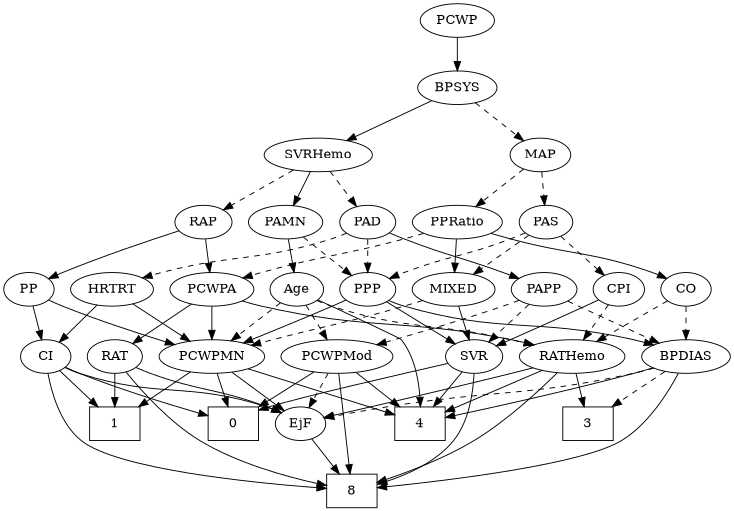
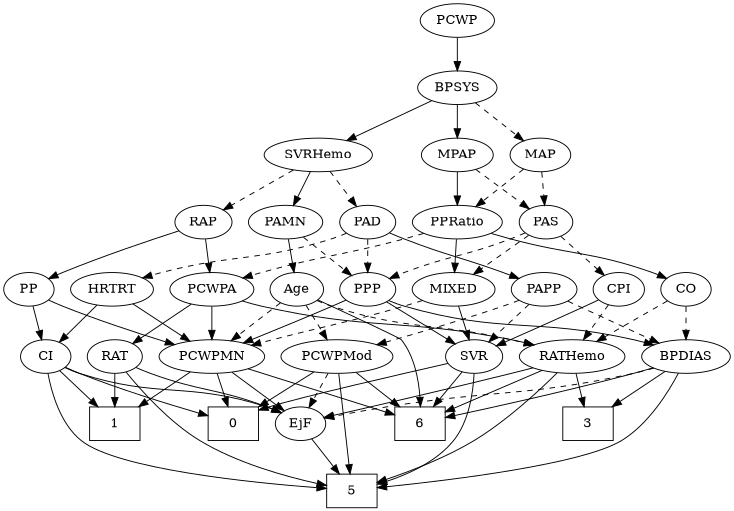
none -> (457, 155)
(642, 386) -> (642, 386)
(420, 424) -> (420, 424)
(352, 491) -> (352, 491)
